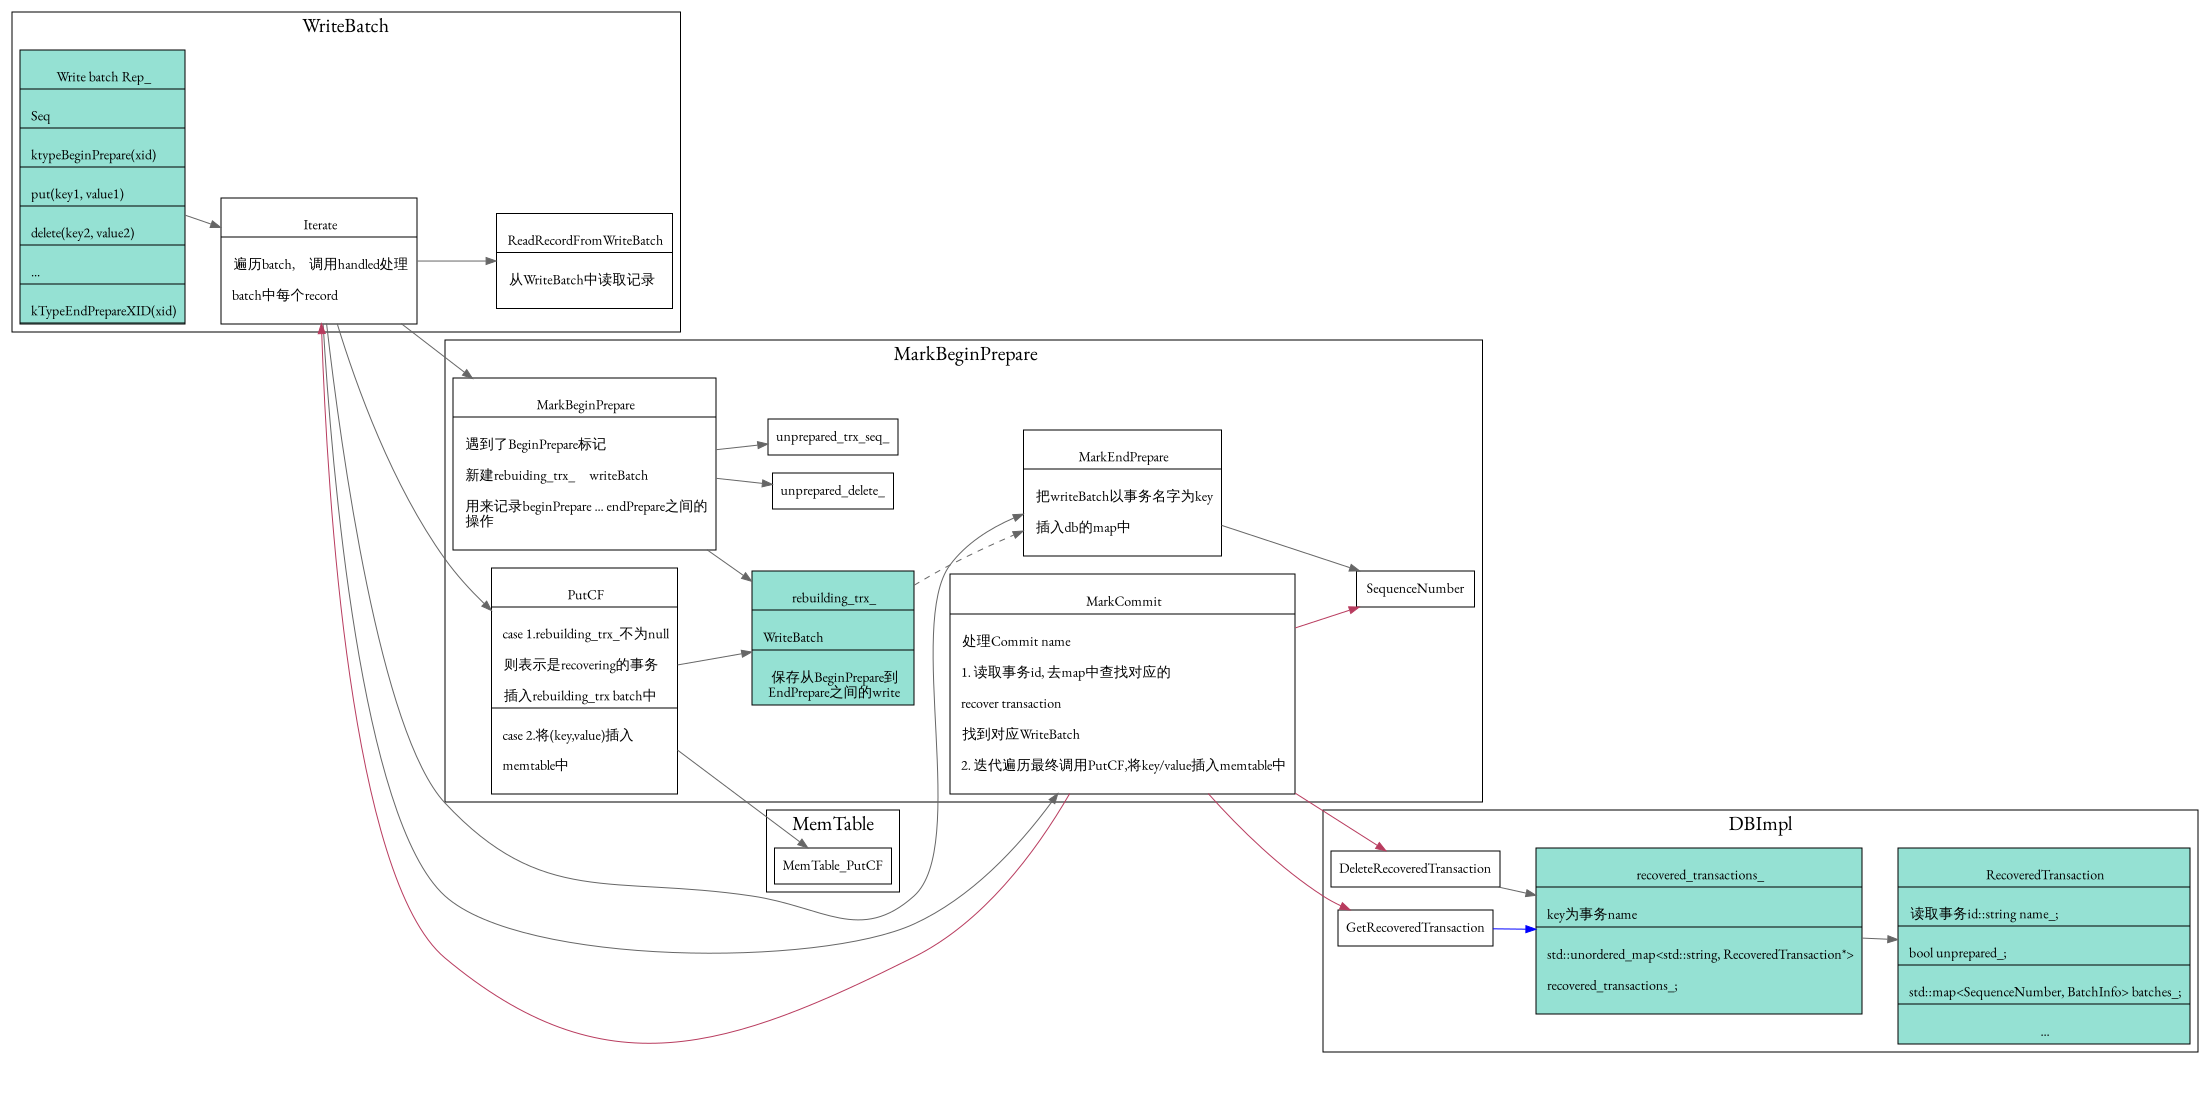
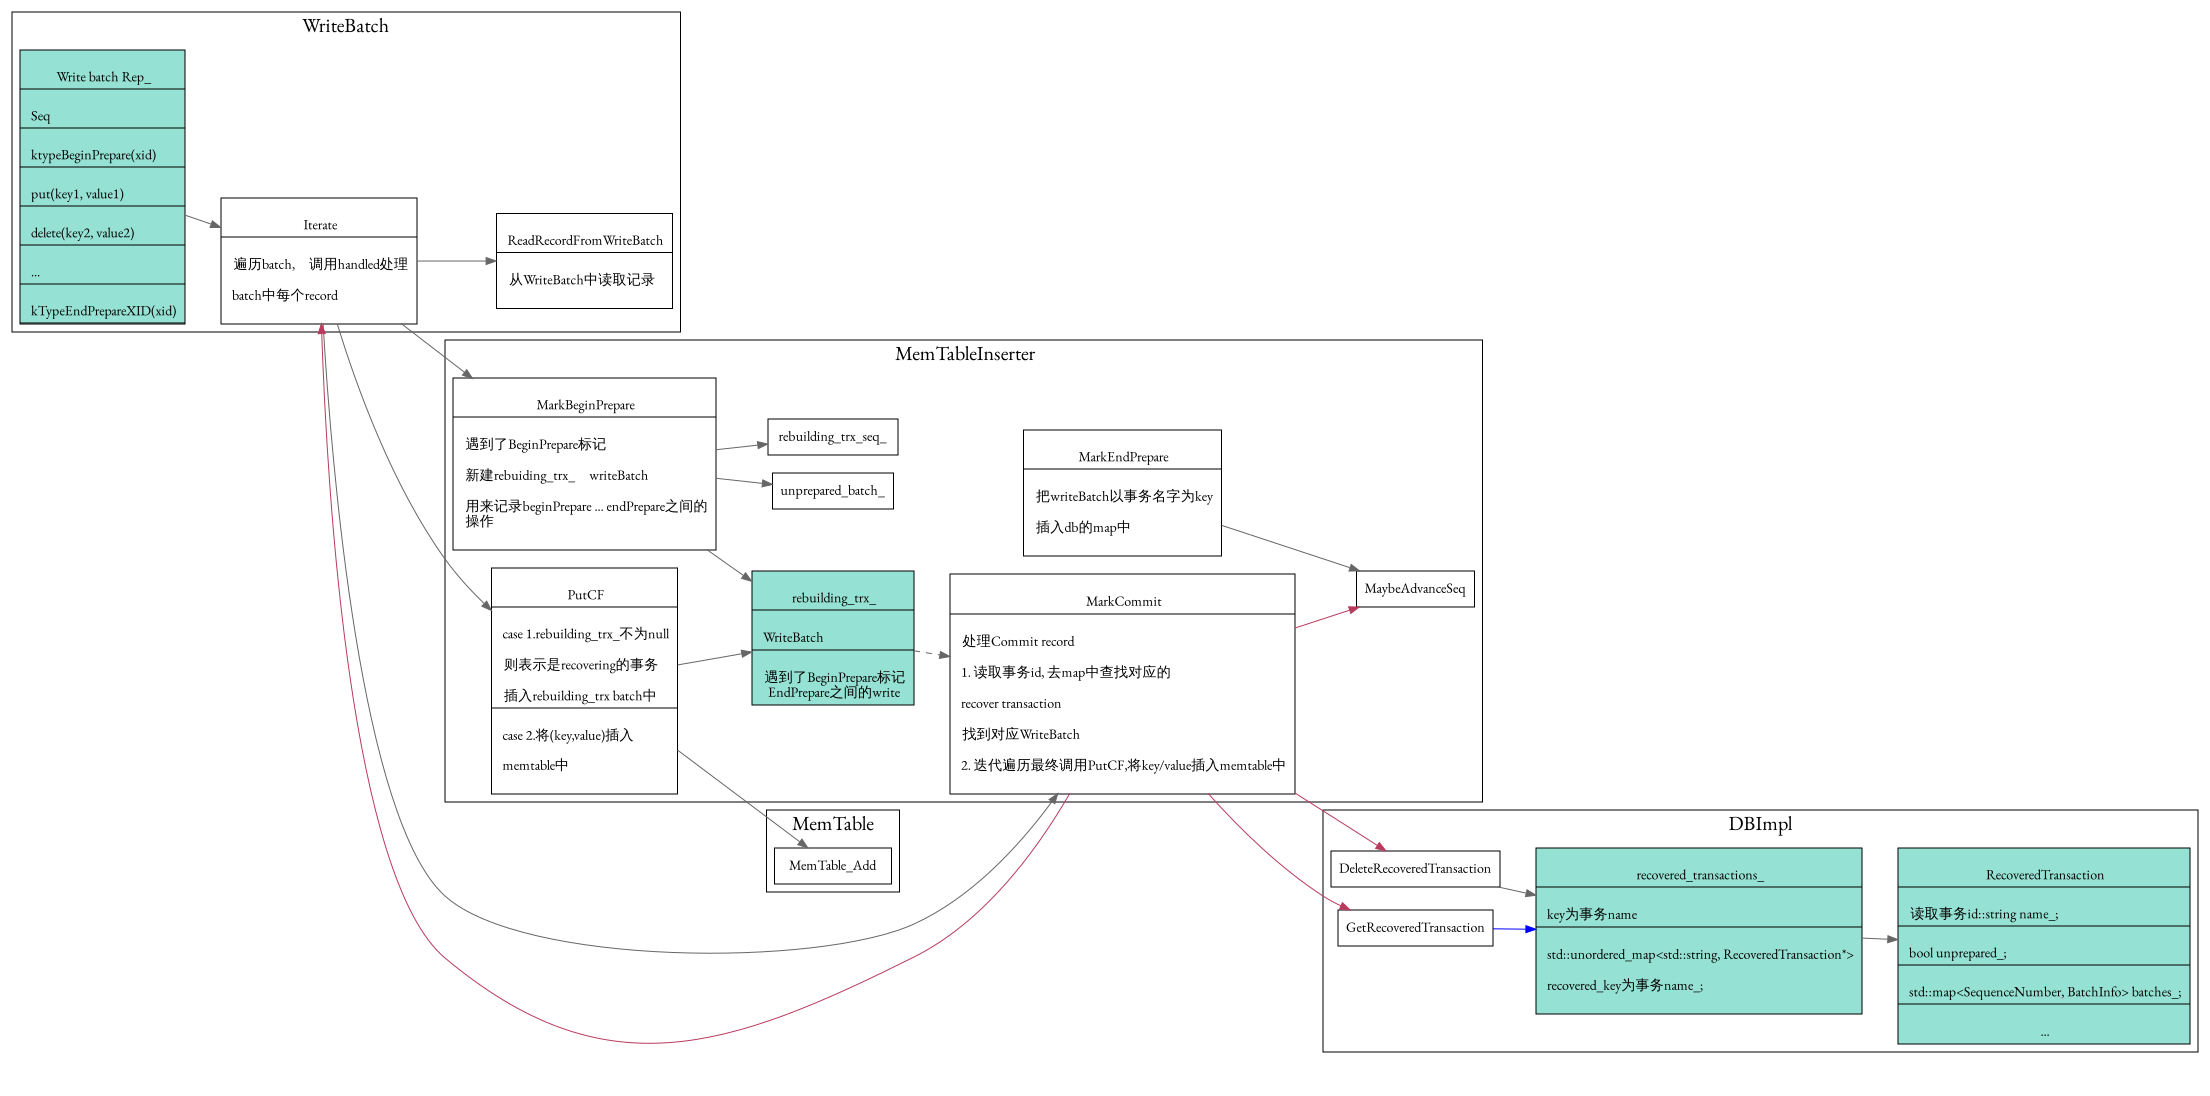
(964, 355) -> (964, 355)
(833, 437) -> (833, 437)
(833, 491) -> (833, 491)
(966, 557) -> (927, 653)
(1416, 589) -> (1416, 589)
(1014, 642) -> (1016, 642)
(833, 678) -> (833, 678)
(833, 866) -> (833, 866)
(633, 886) -> none
(1611, 986) -> (1624, 986)
